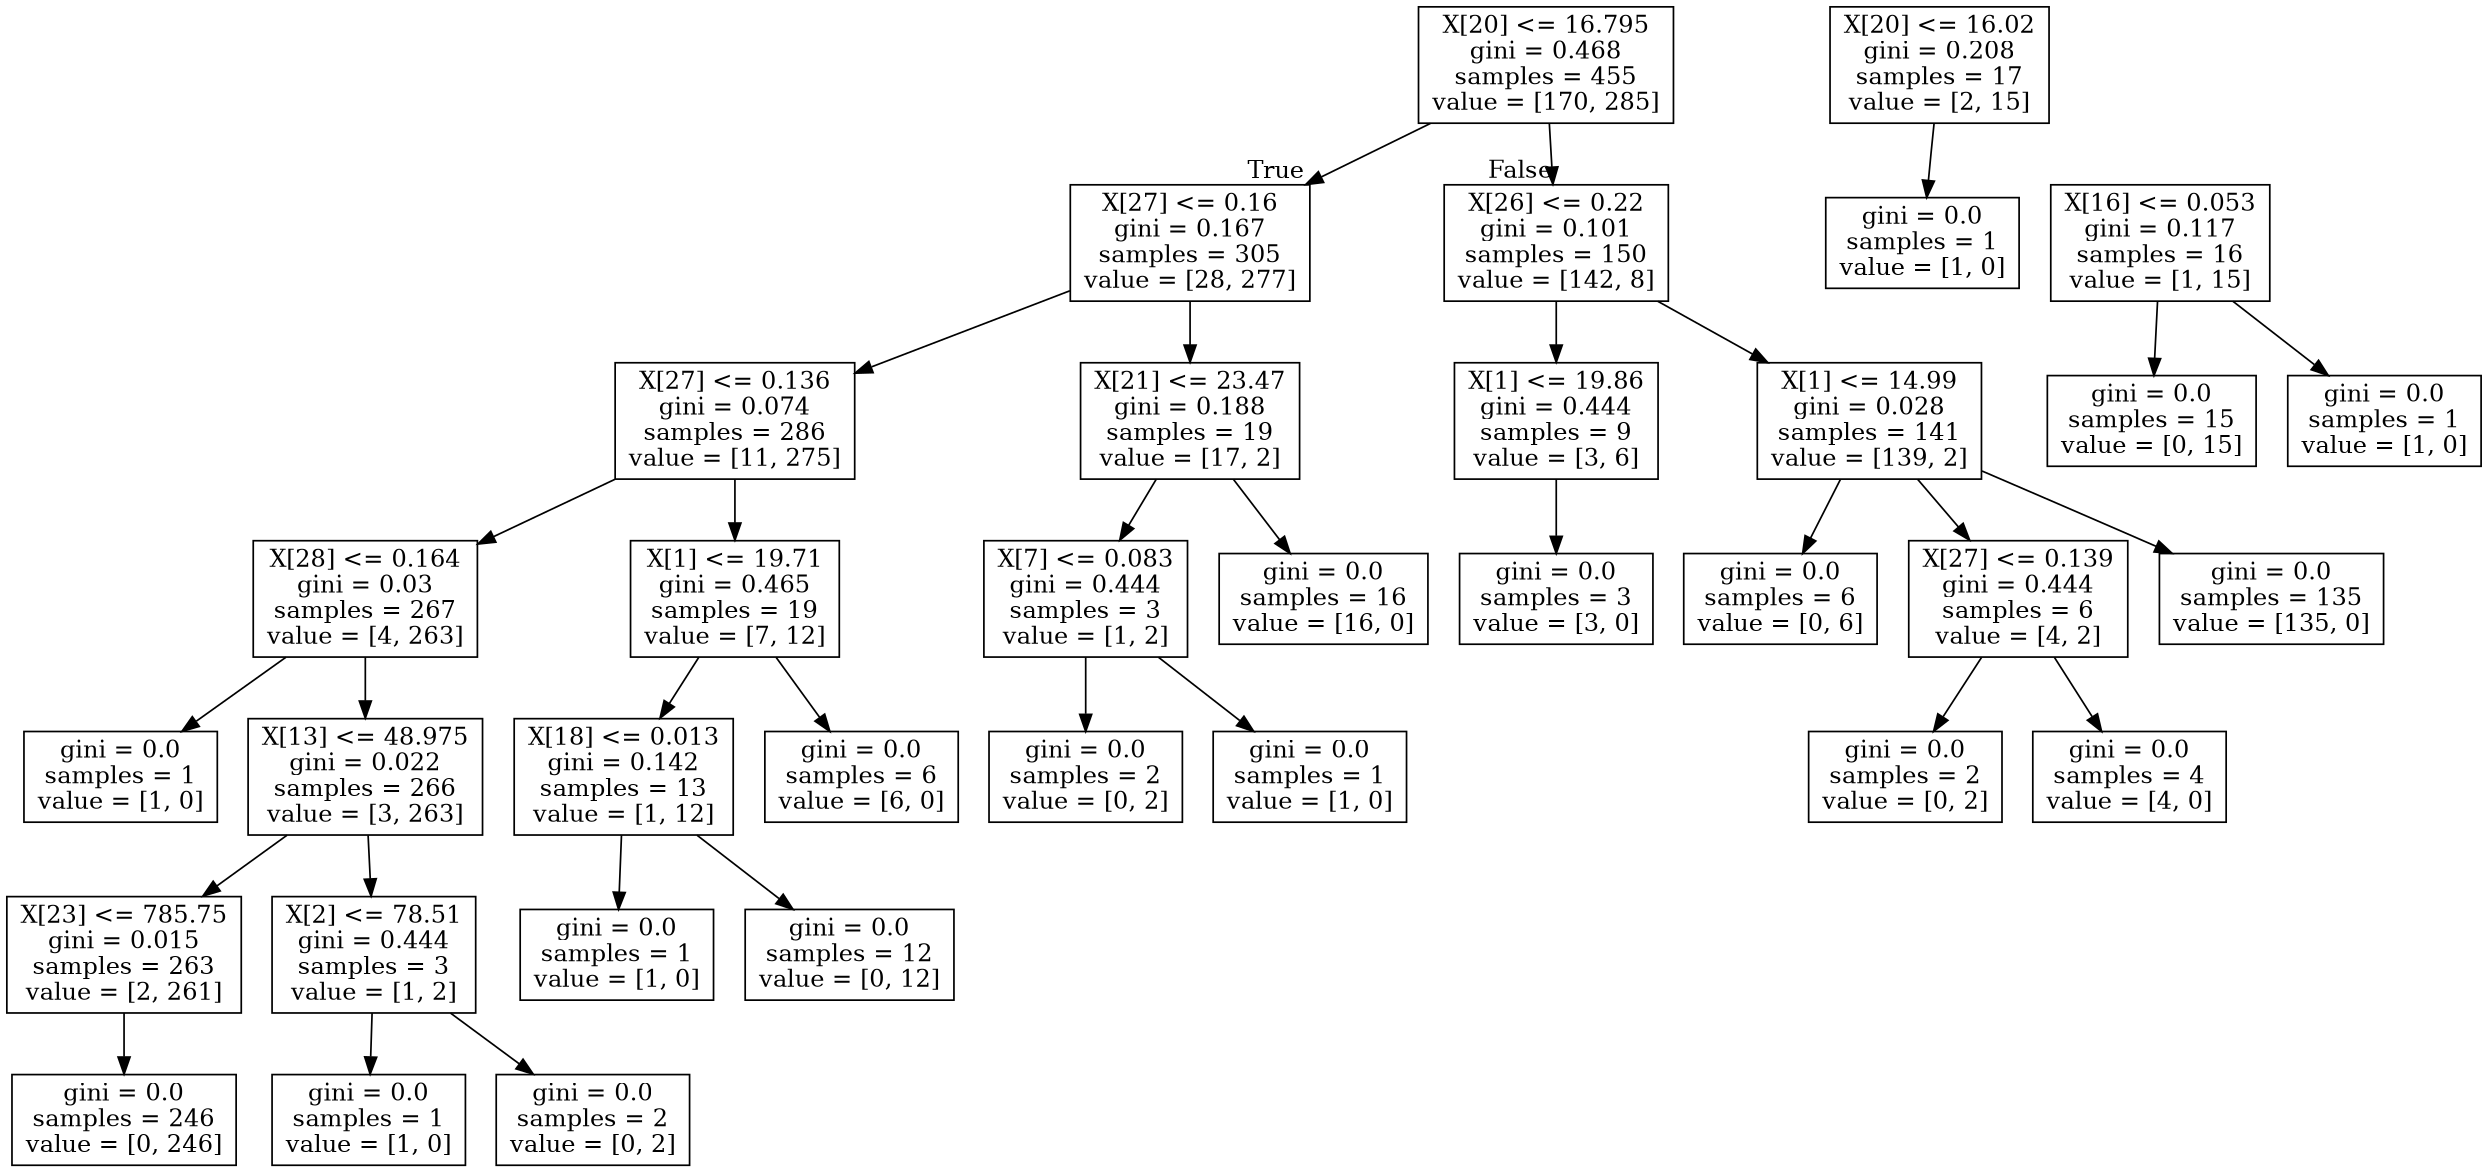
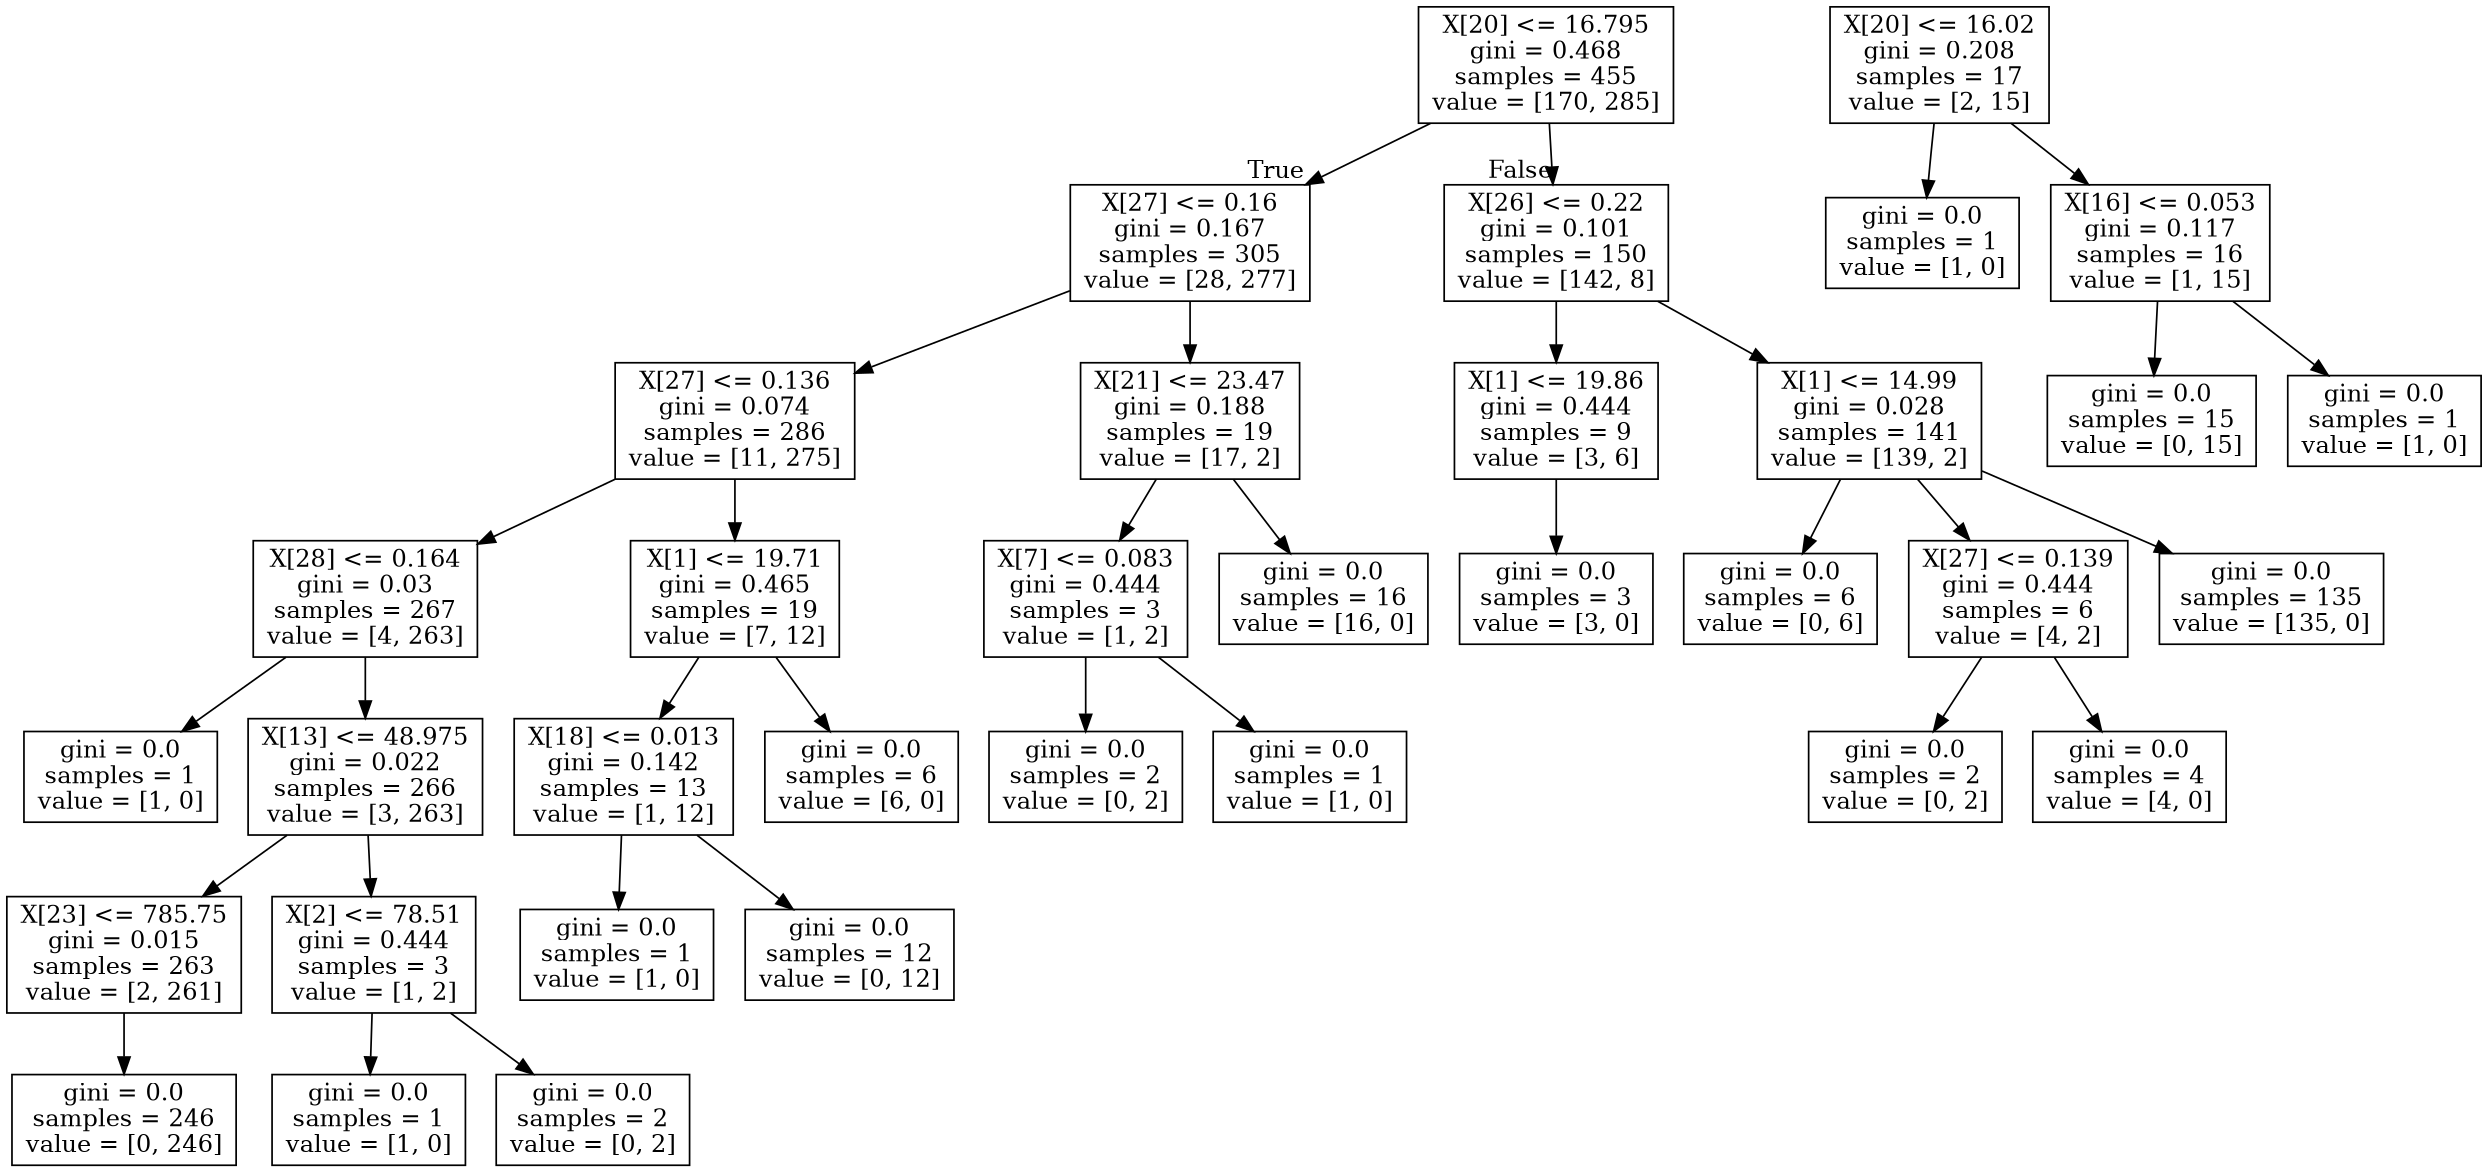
none -> (2043, 149)
